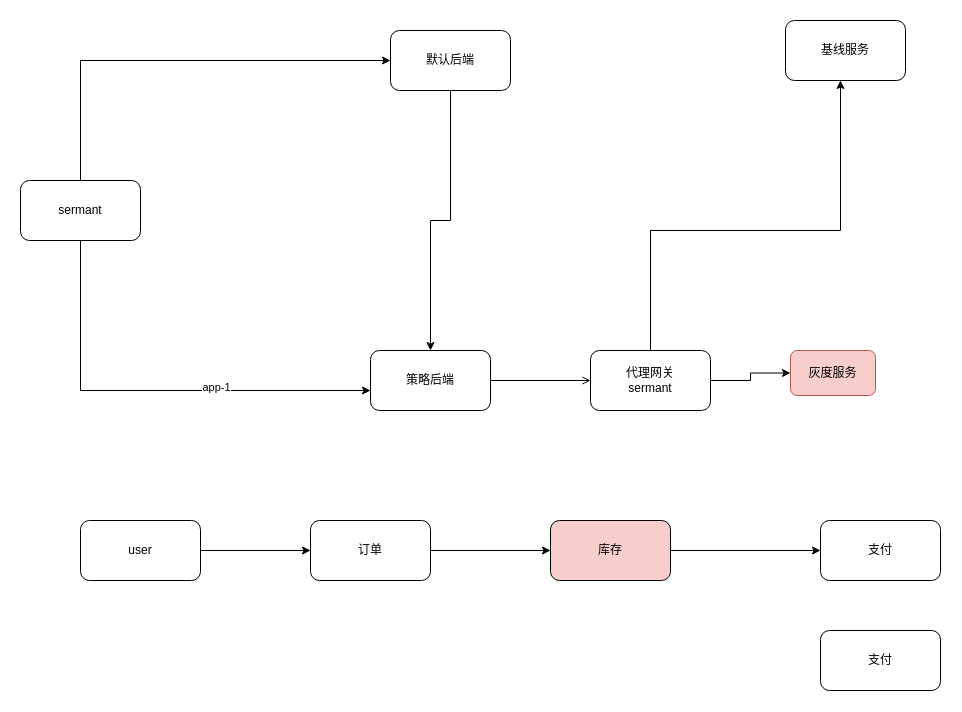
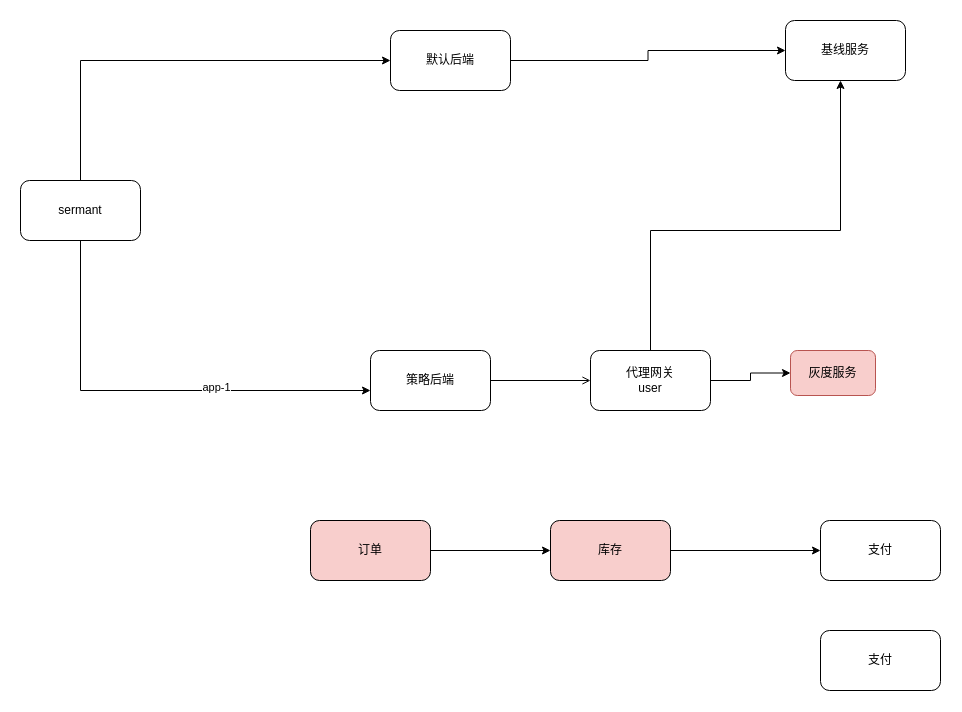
(445, 221) -> (648, 59)
(651, 381) -> (651, 381)
(141, 551) -> none
(252, 551) -> none
(371, 551) -> (371, 551)
